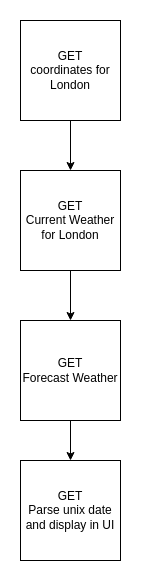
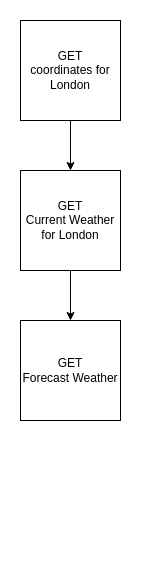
(71, 437) -> none
(71, 511) -> none
